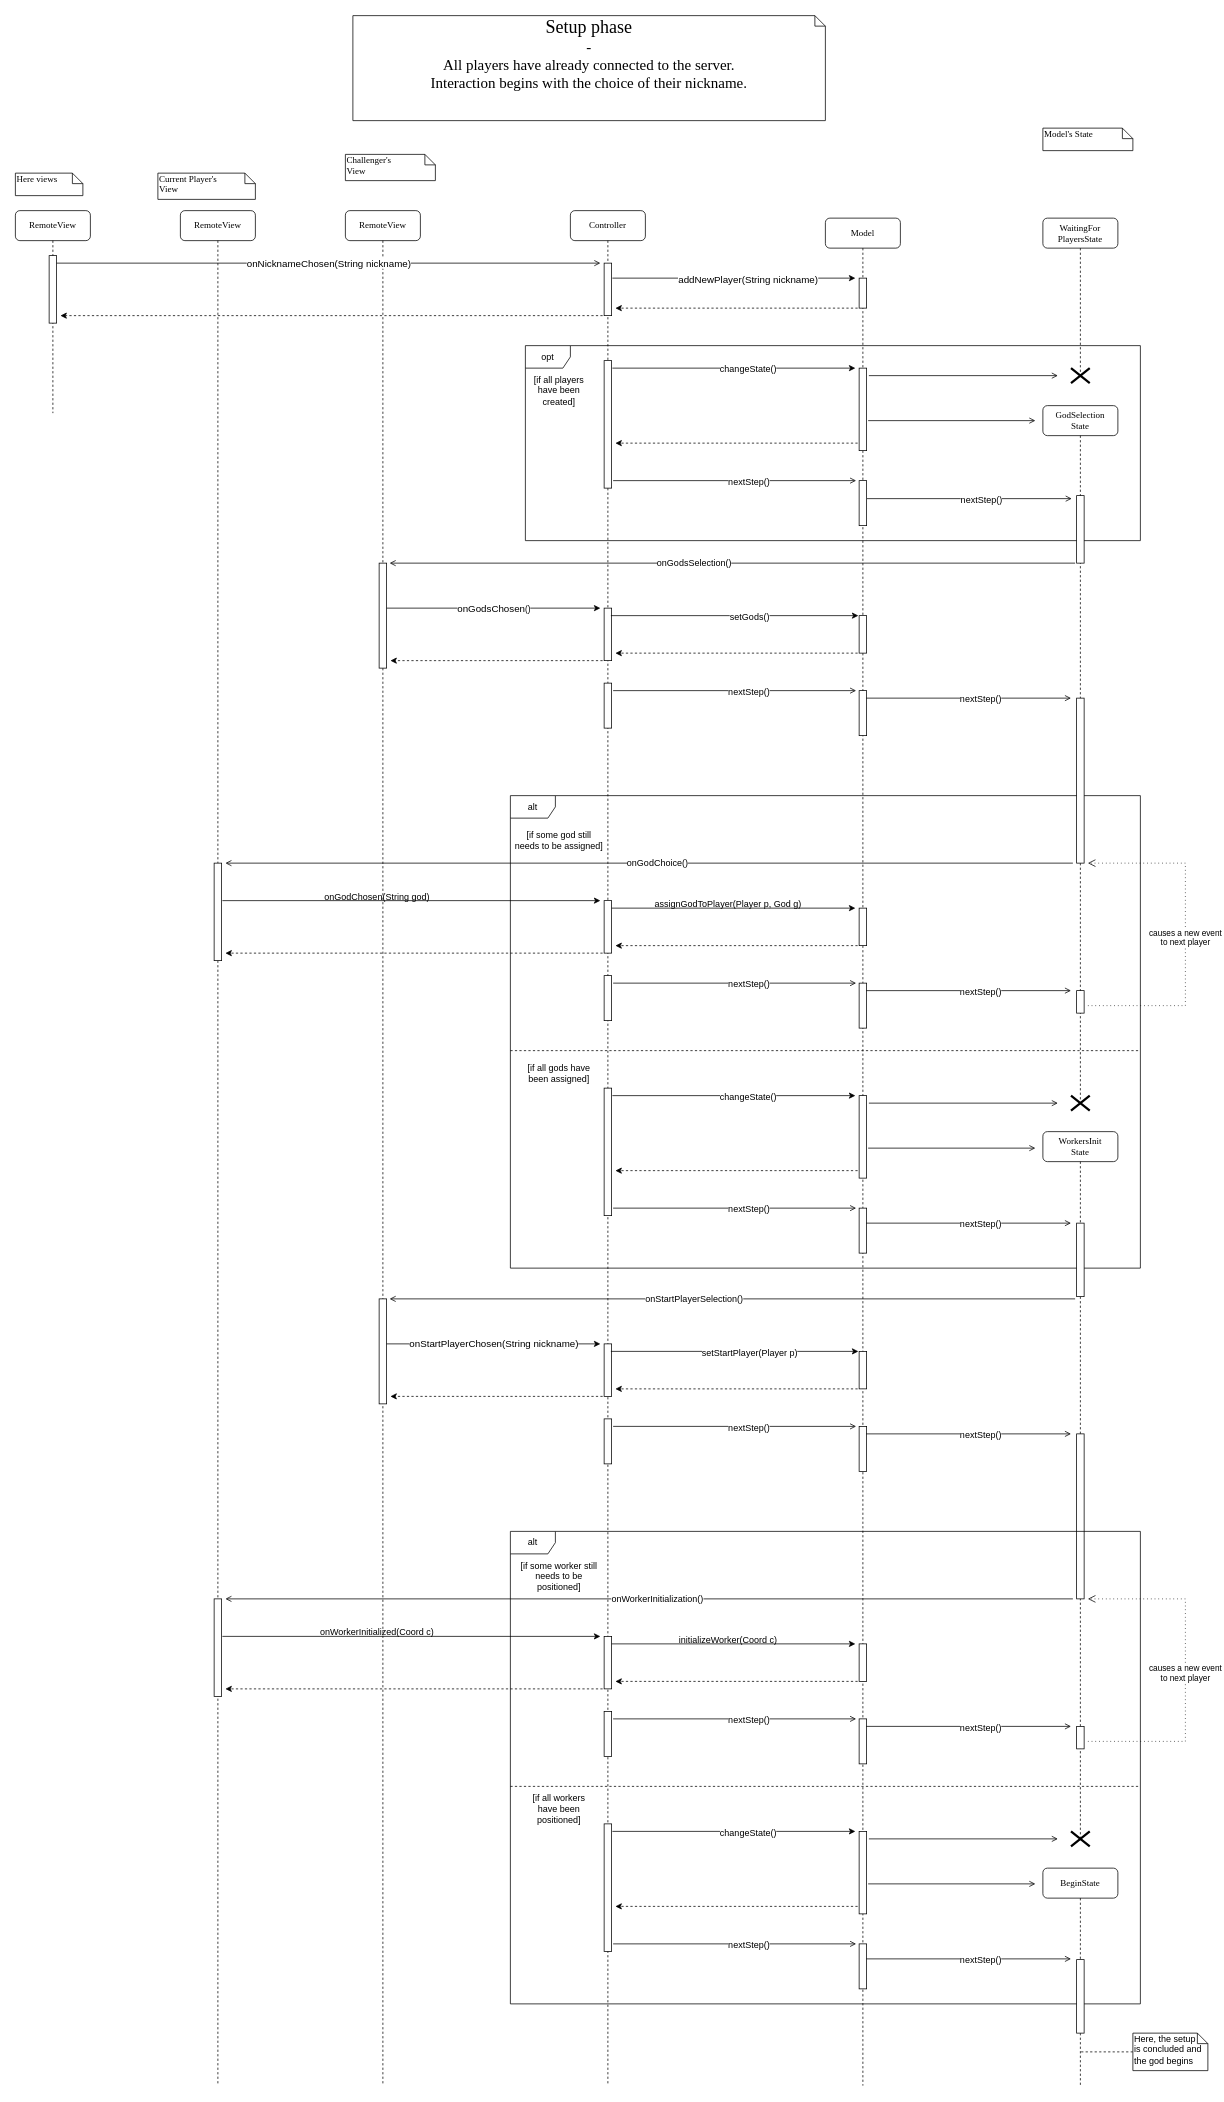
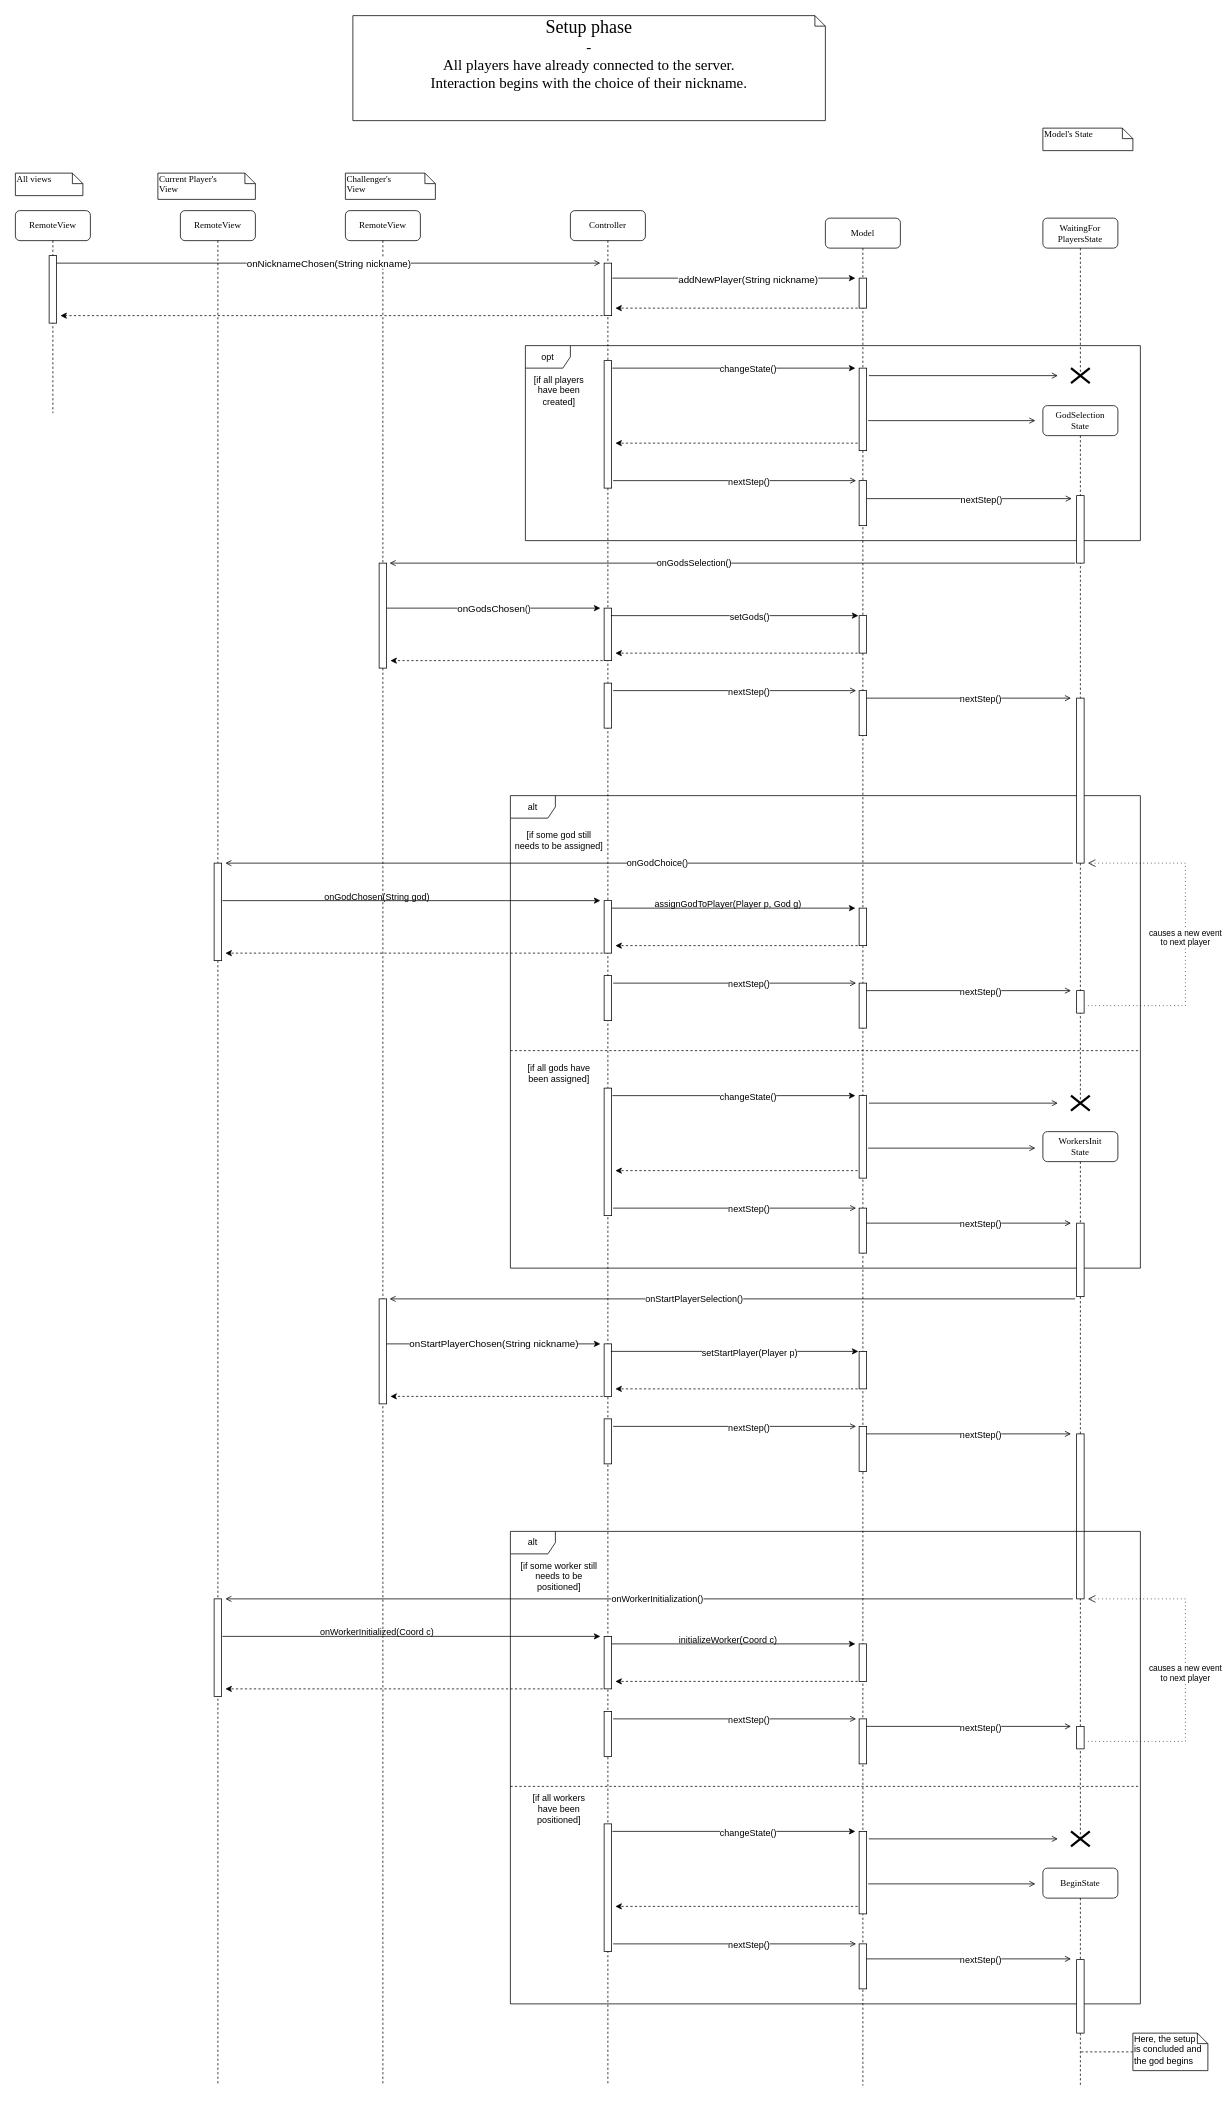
(390, 167) -> (390, 186)
(40, 179) -> (35, 179)
